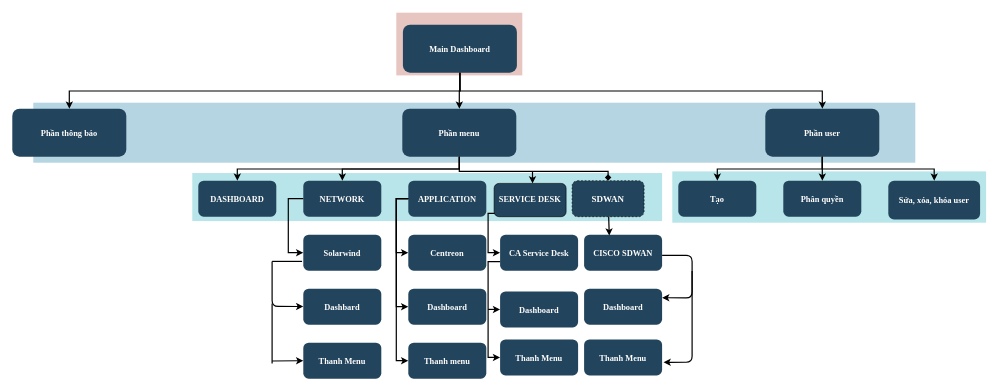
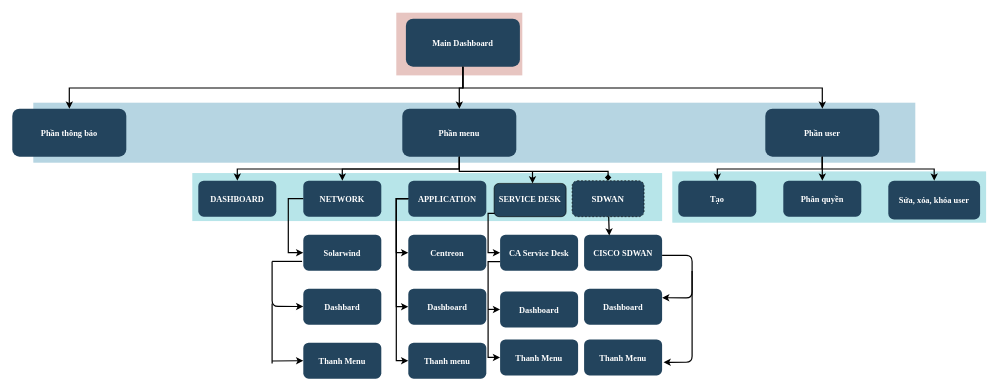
(460, 49) -> (463, 43)
